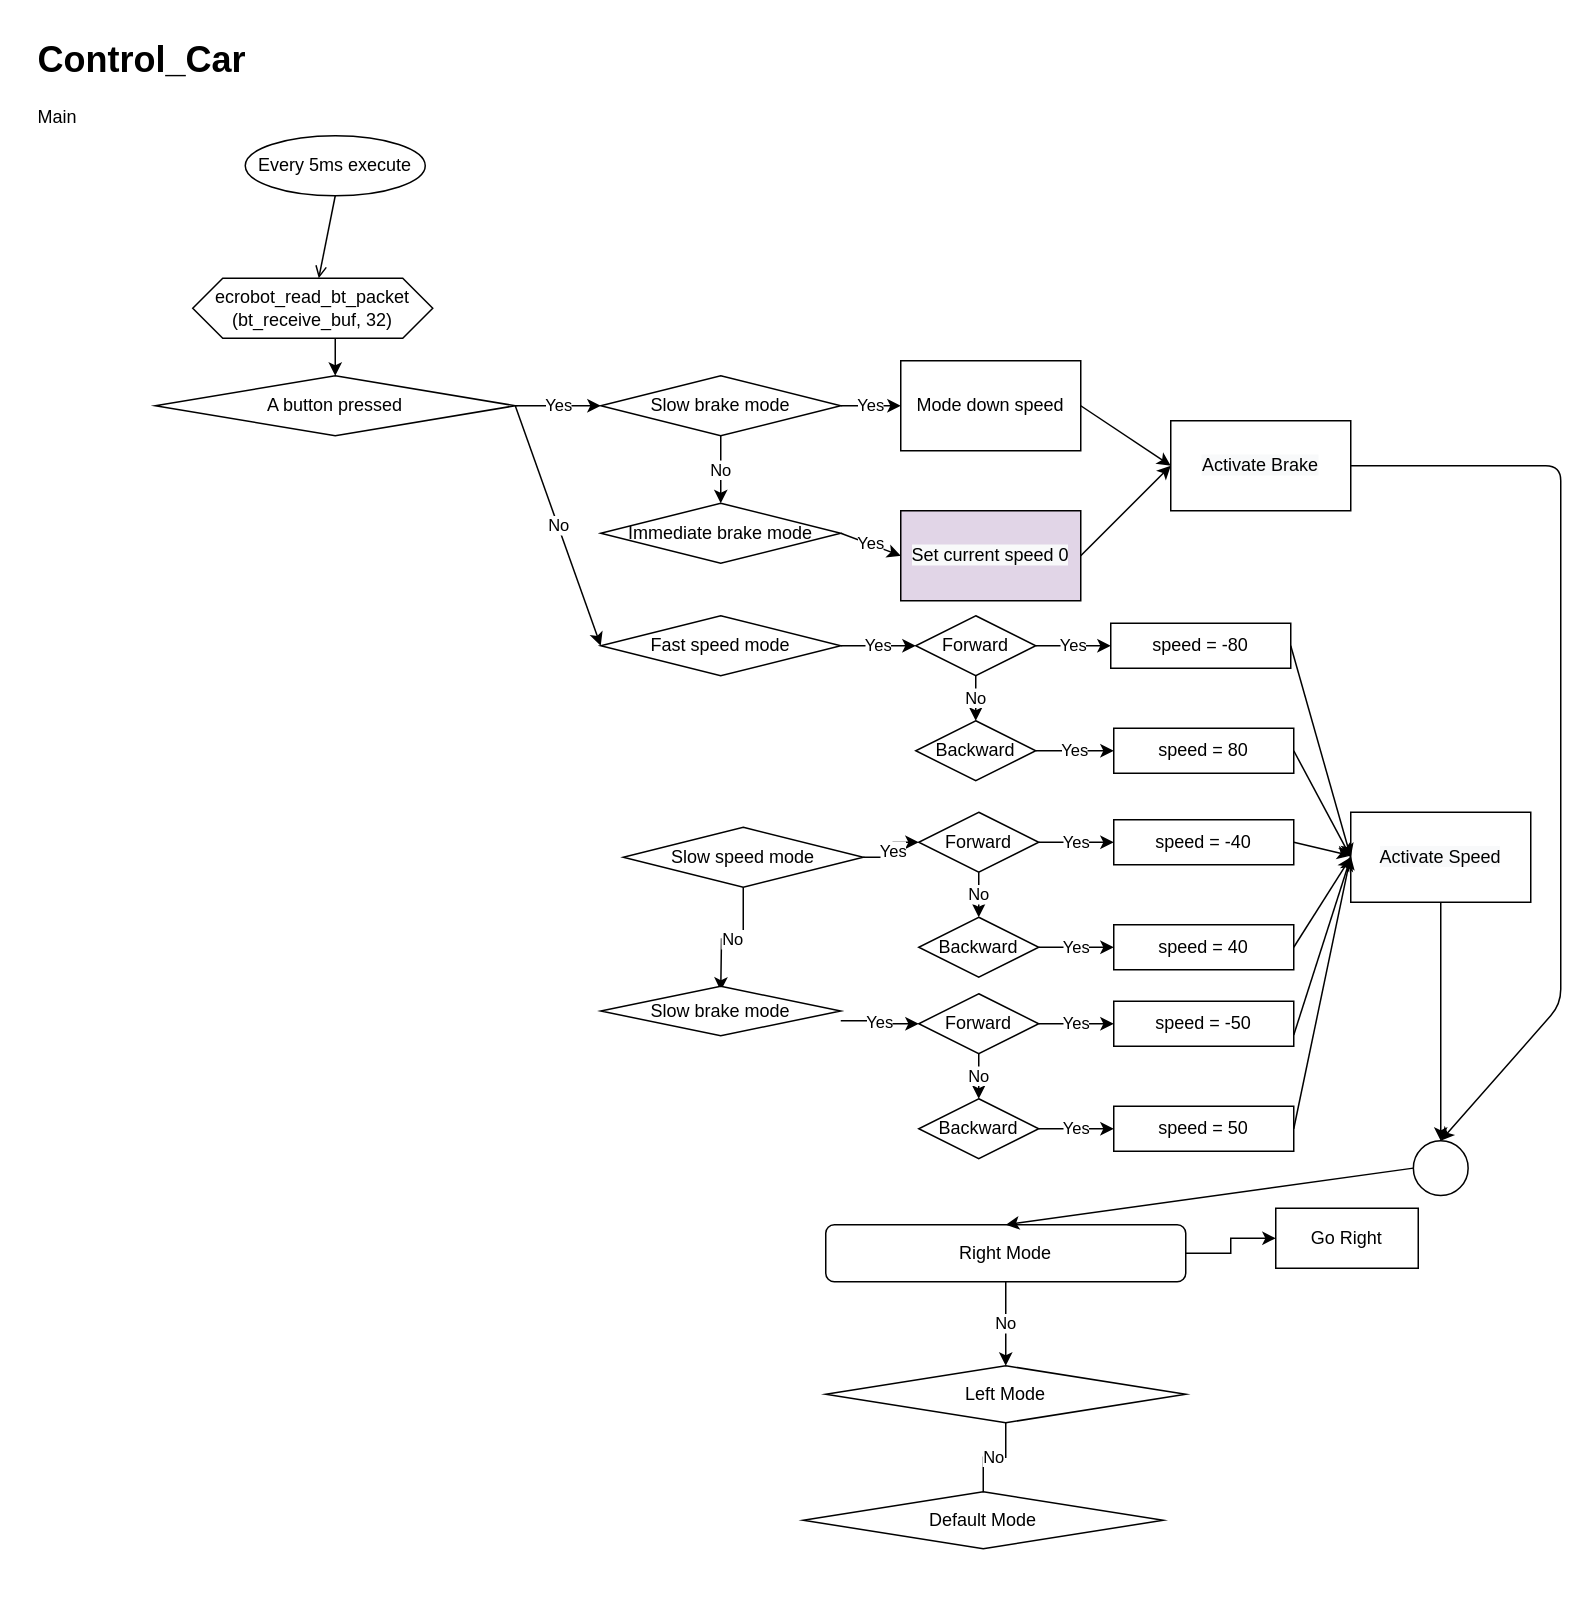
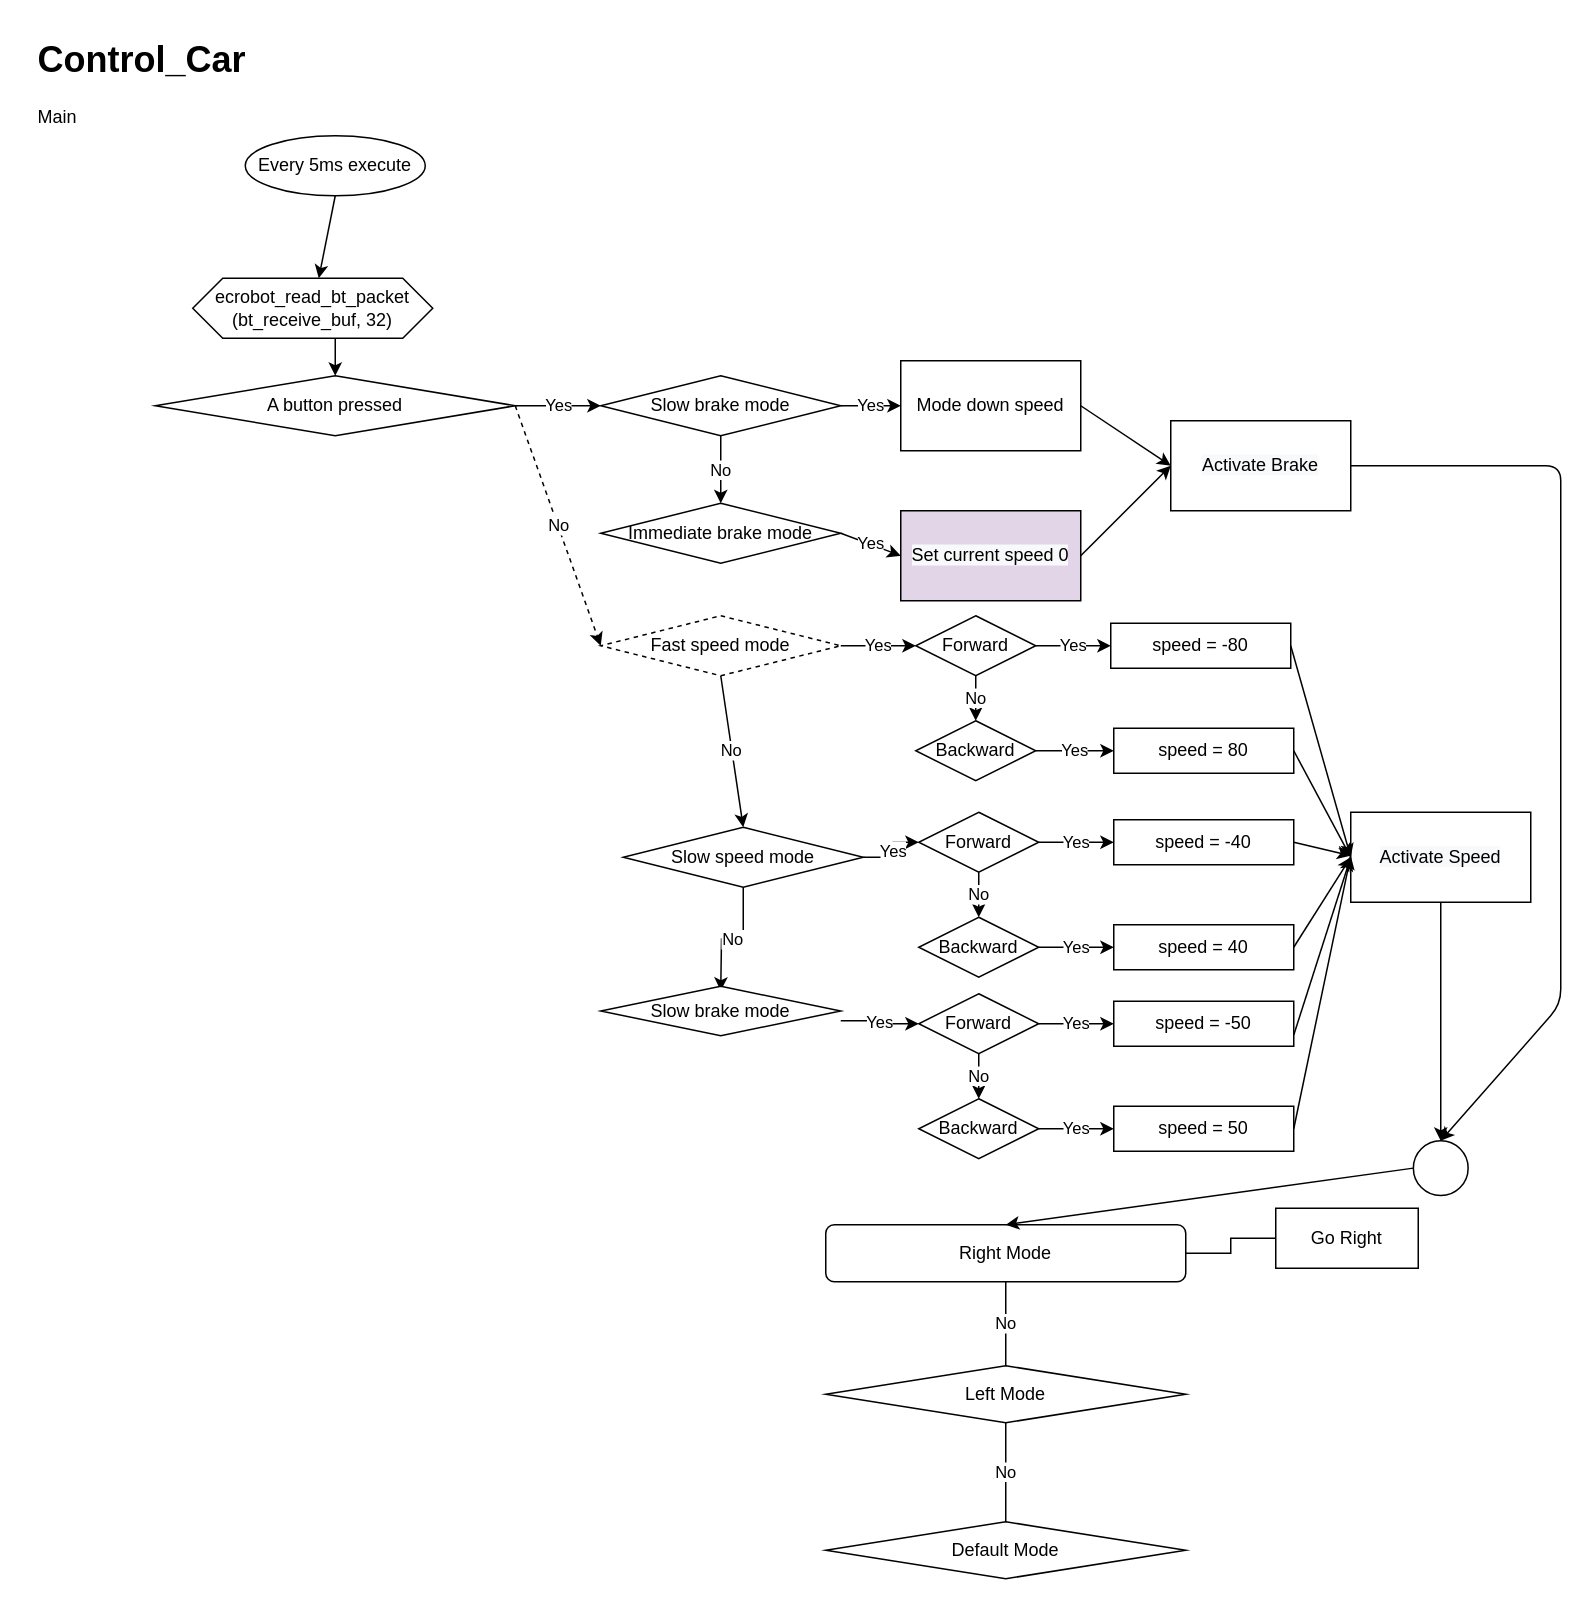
(321, 269) -> (321, 267)
(535, 462) -> (535, 462)
(721, 646) -> (721, 646)
none -> (731, 746)
(1264, 1238) -> (1268, 1238)
(1006, 1354) -> (1006, 1358)
(983, 1520) -> (1006, 1550)
